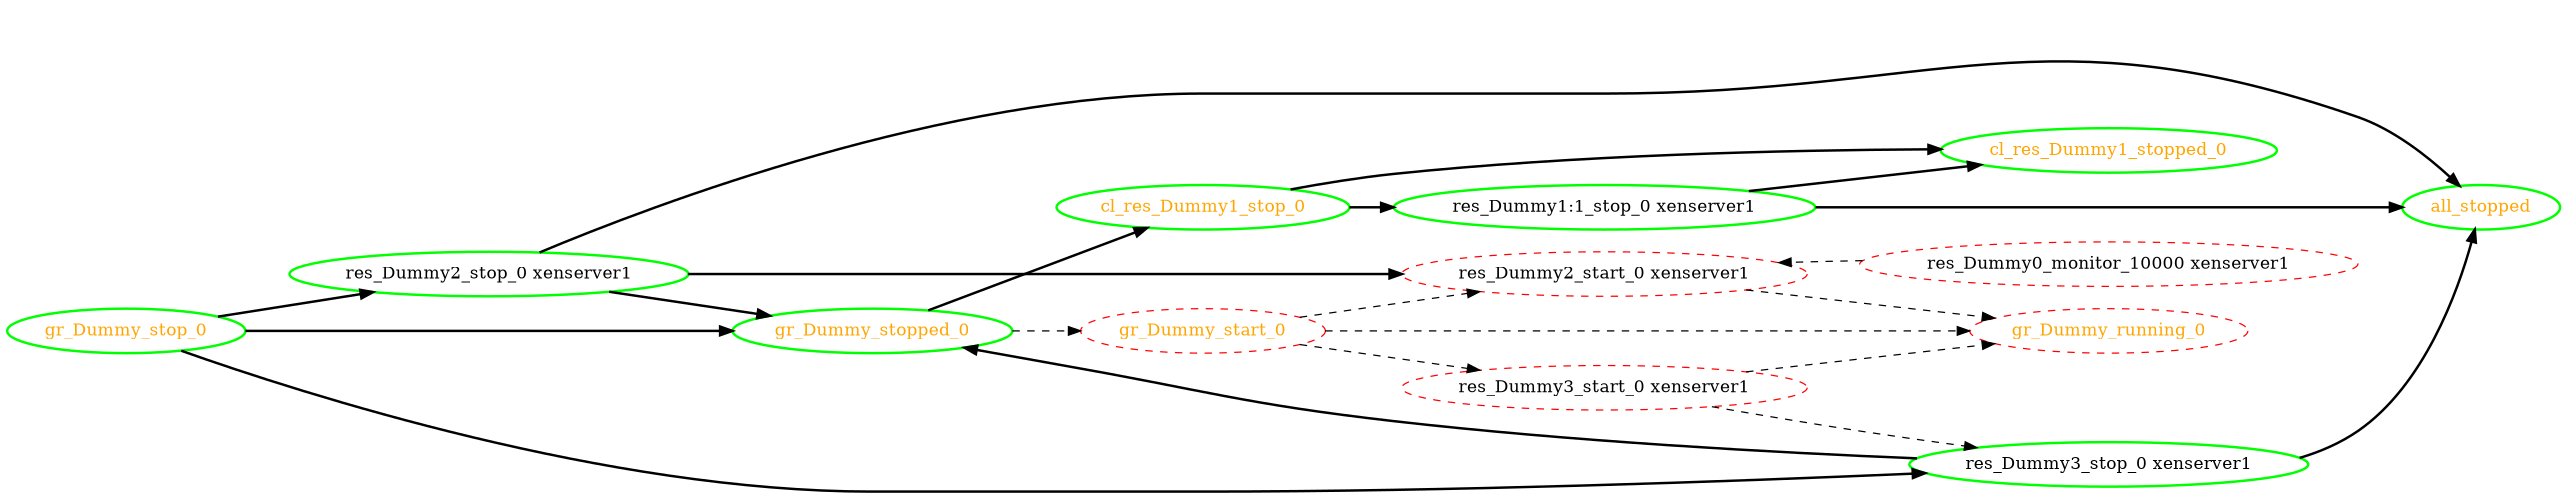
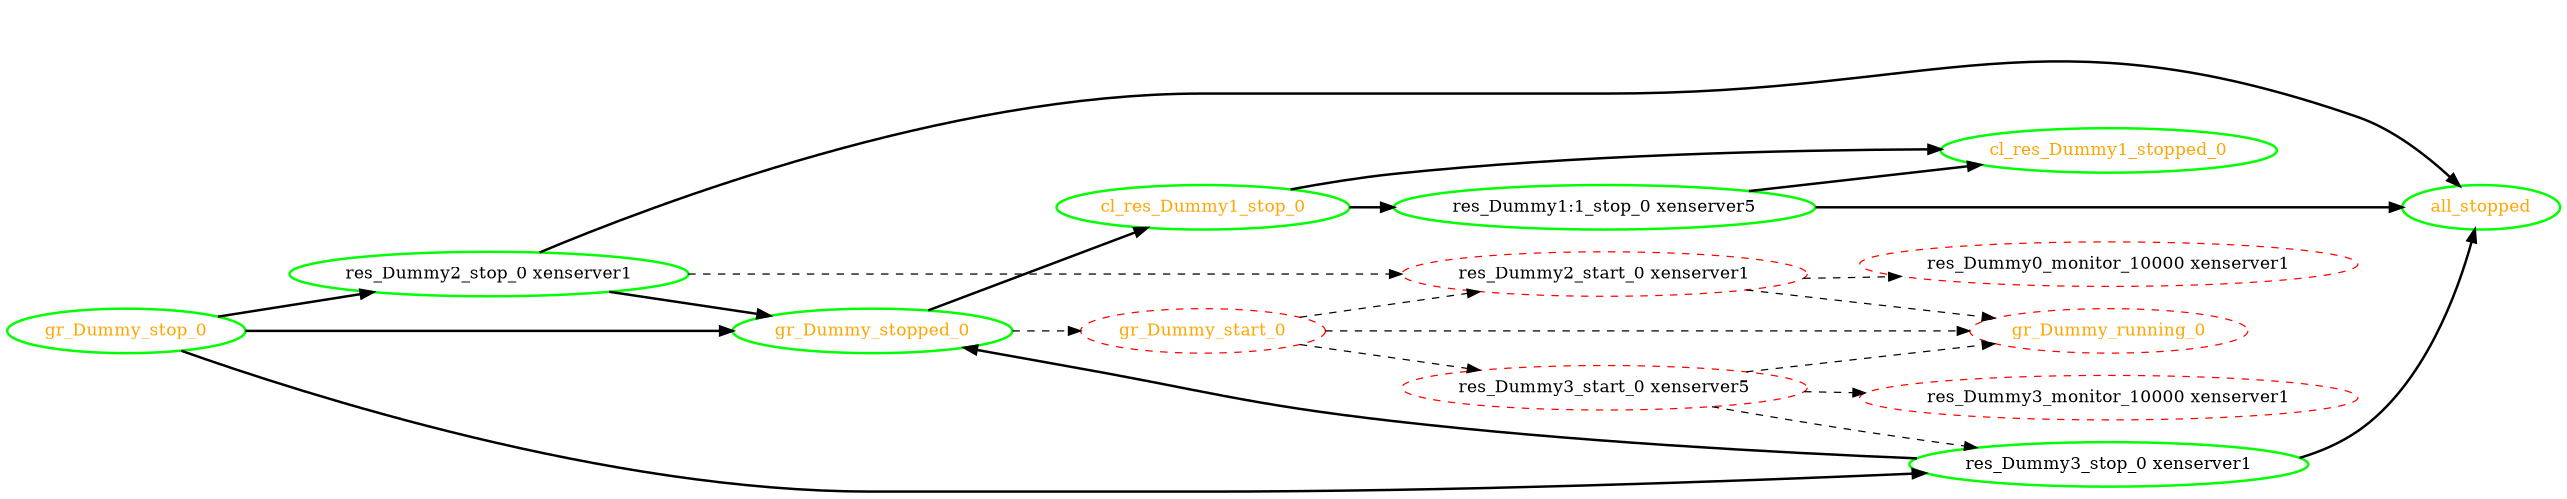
(1604, 207) -> (1604, 207)
(1827, 261) -> (1846, 278)
(1056, 274) -> (1056, 274)
(1604, 388) -> (1604, 388)
none -> (2109, 398)
